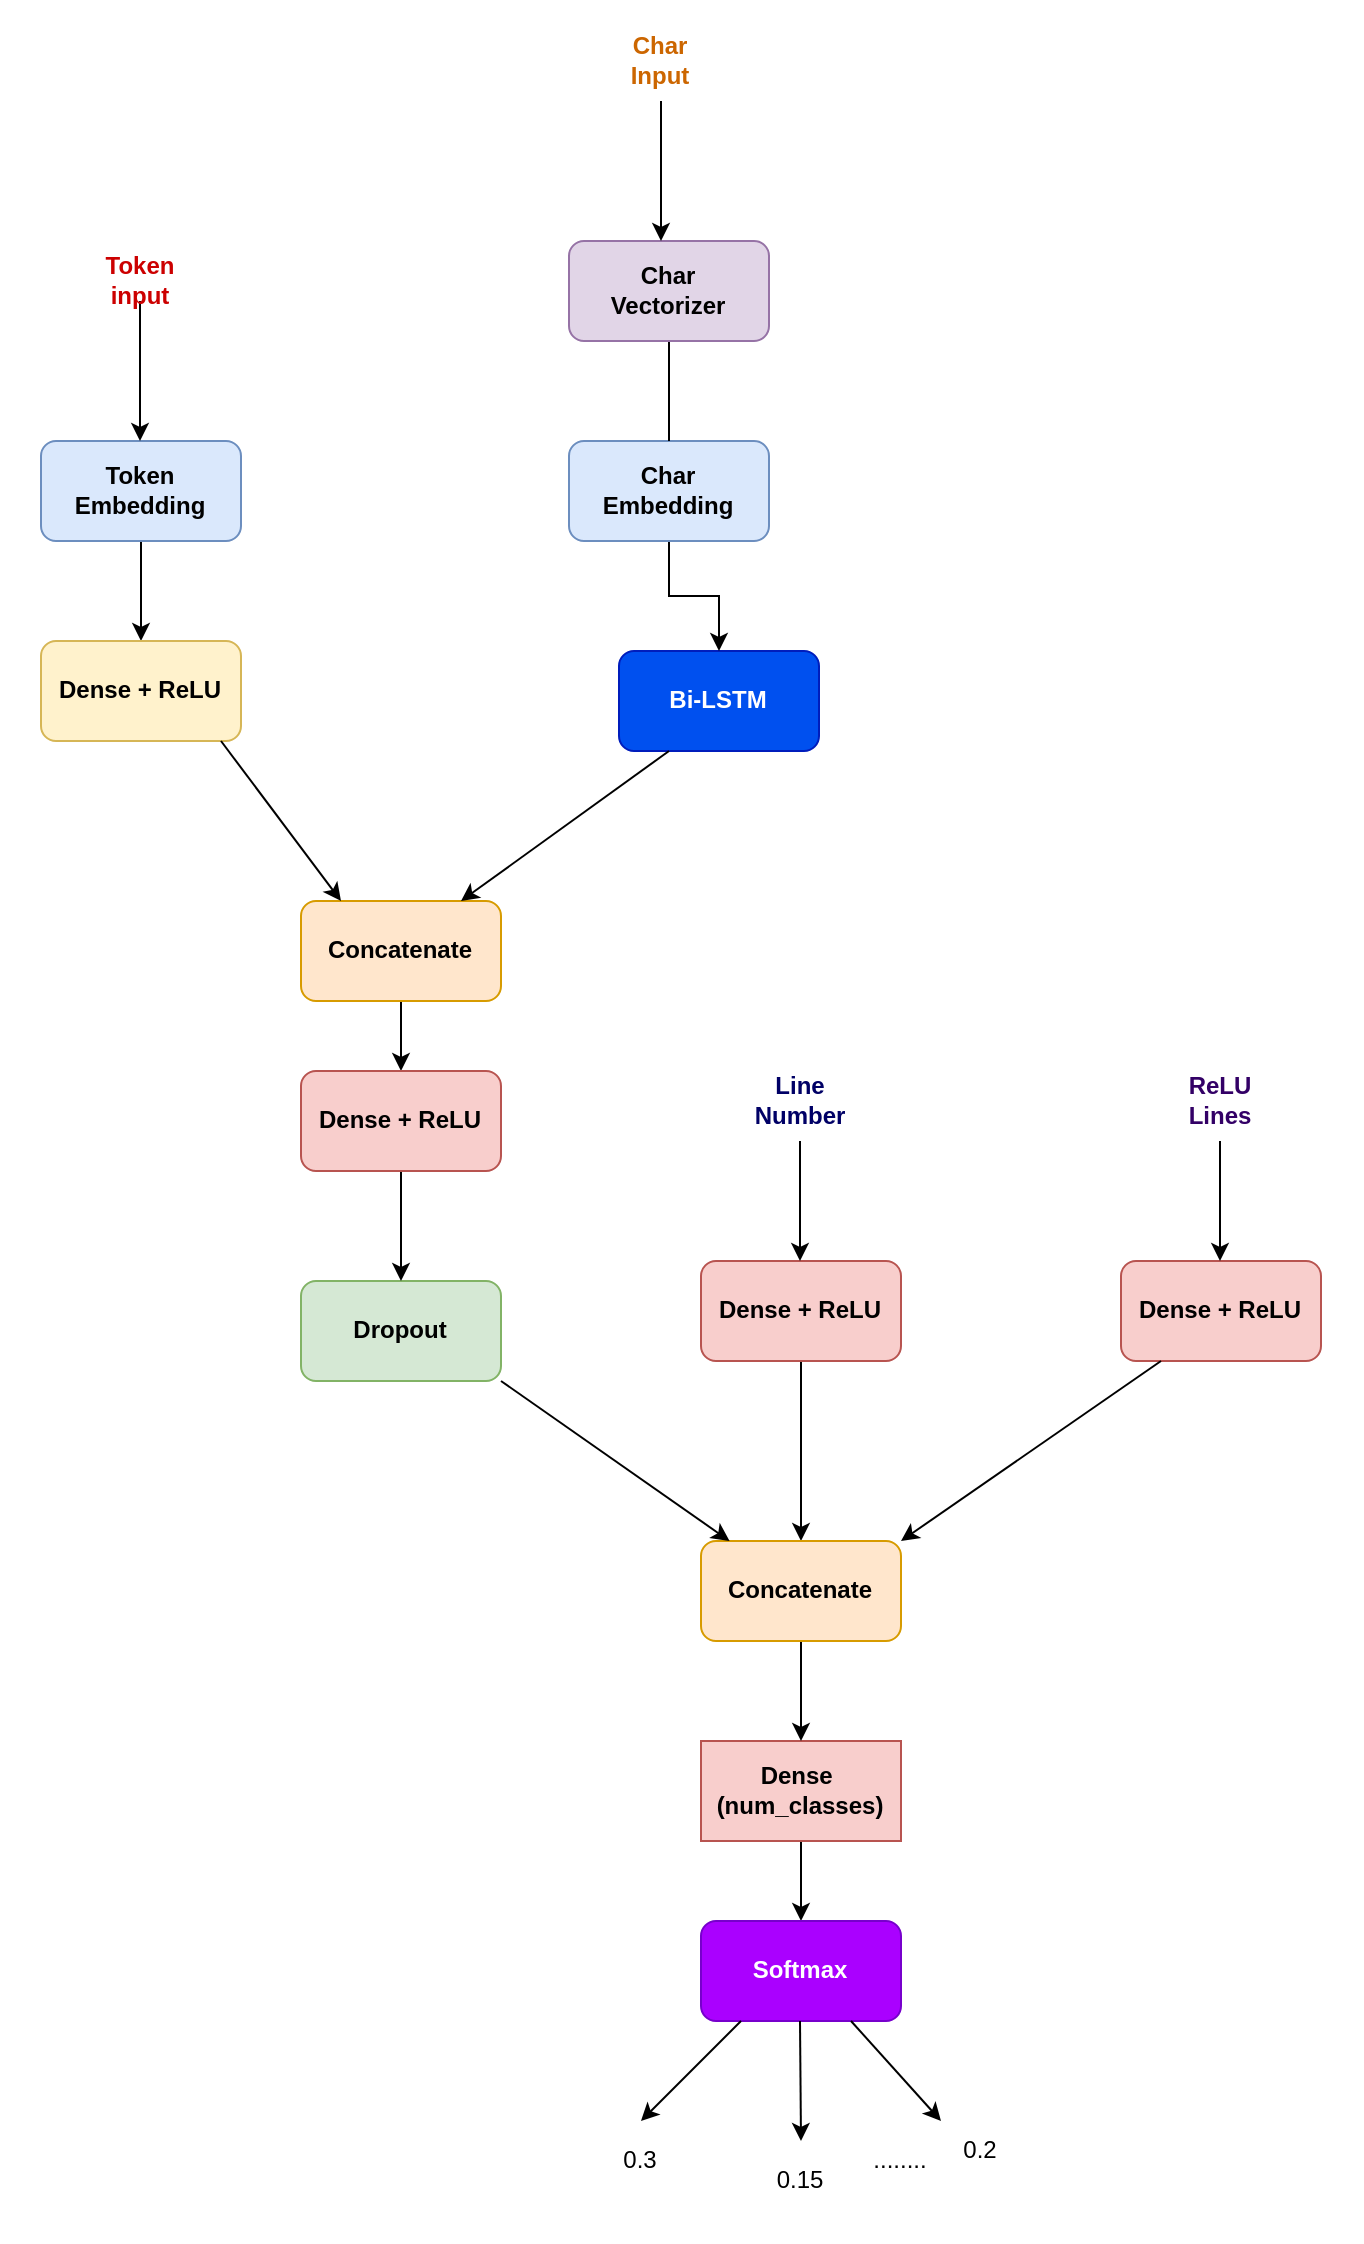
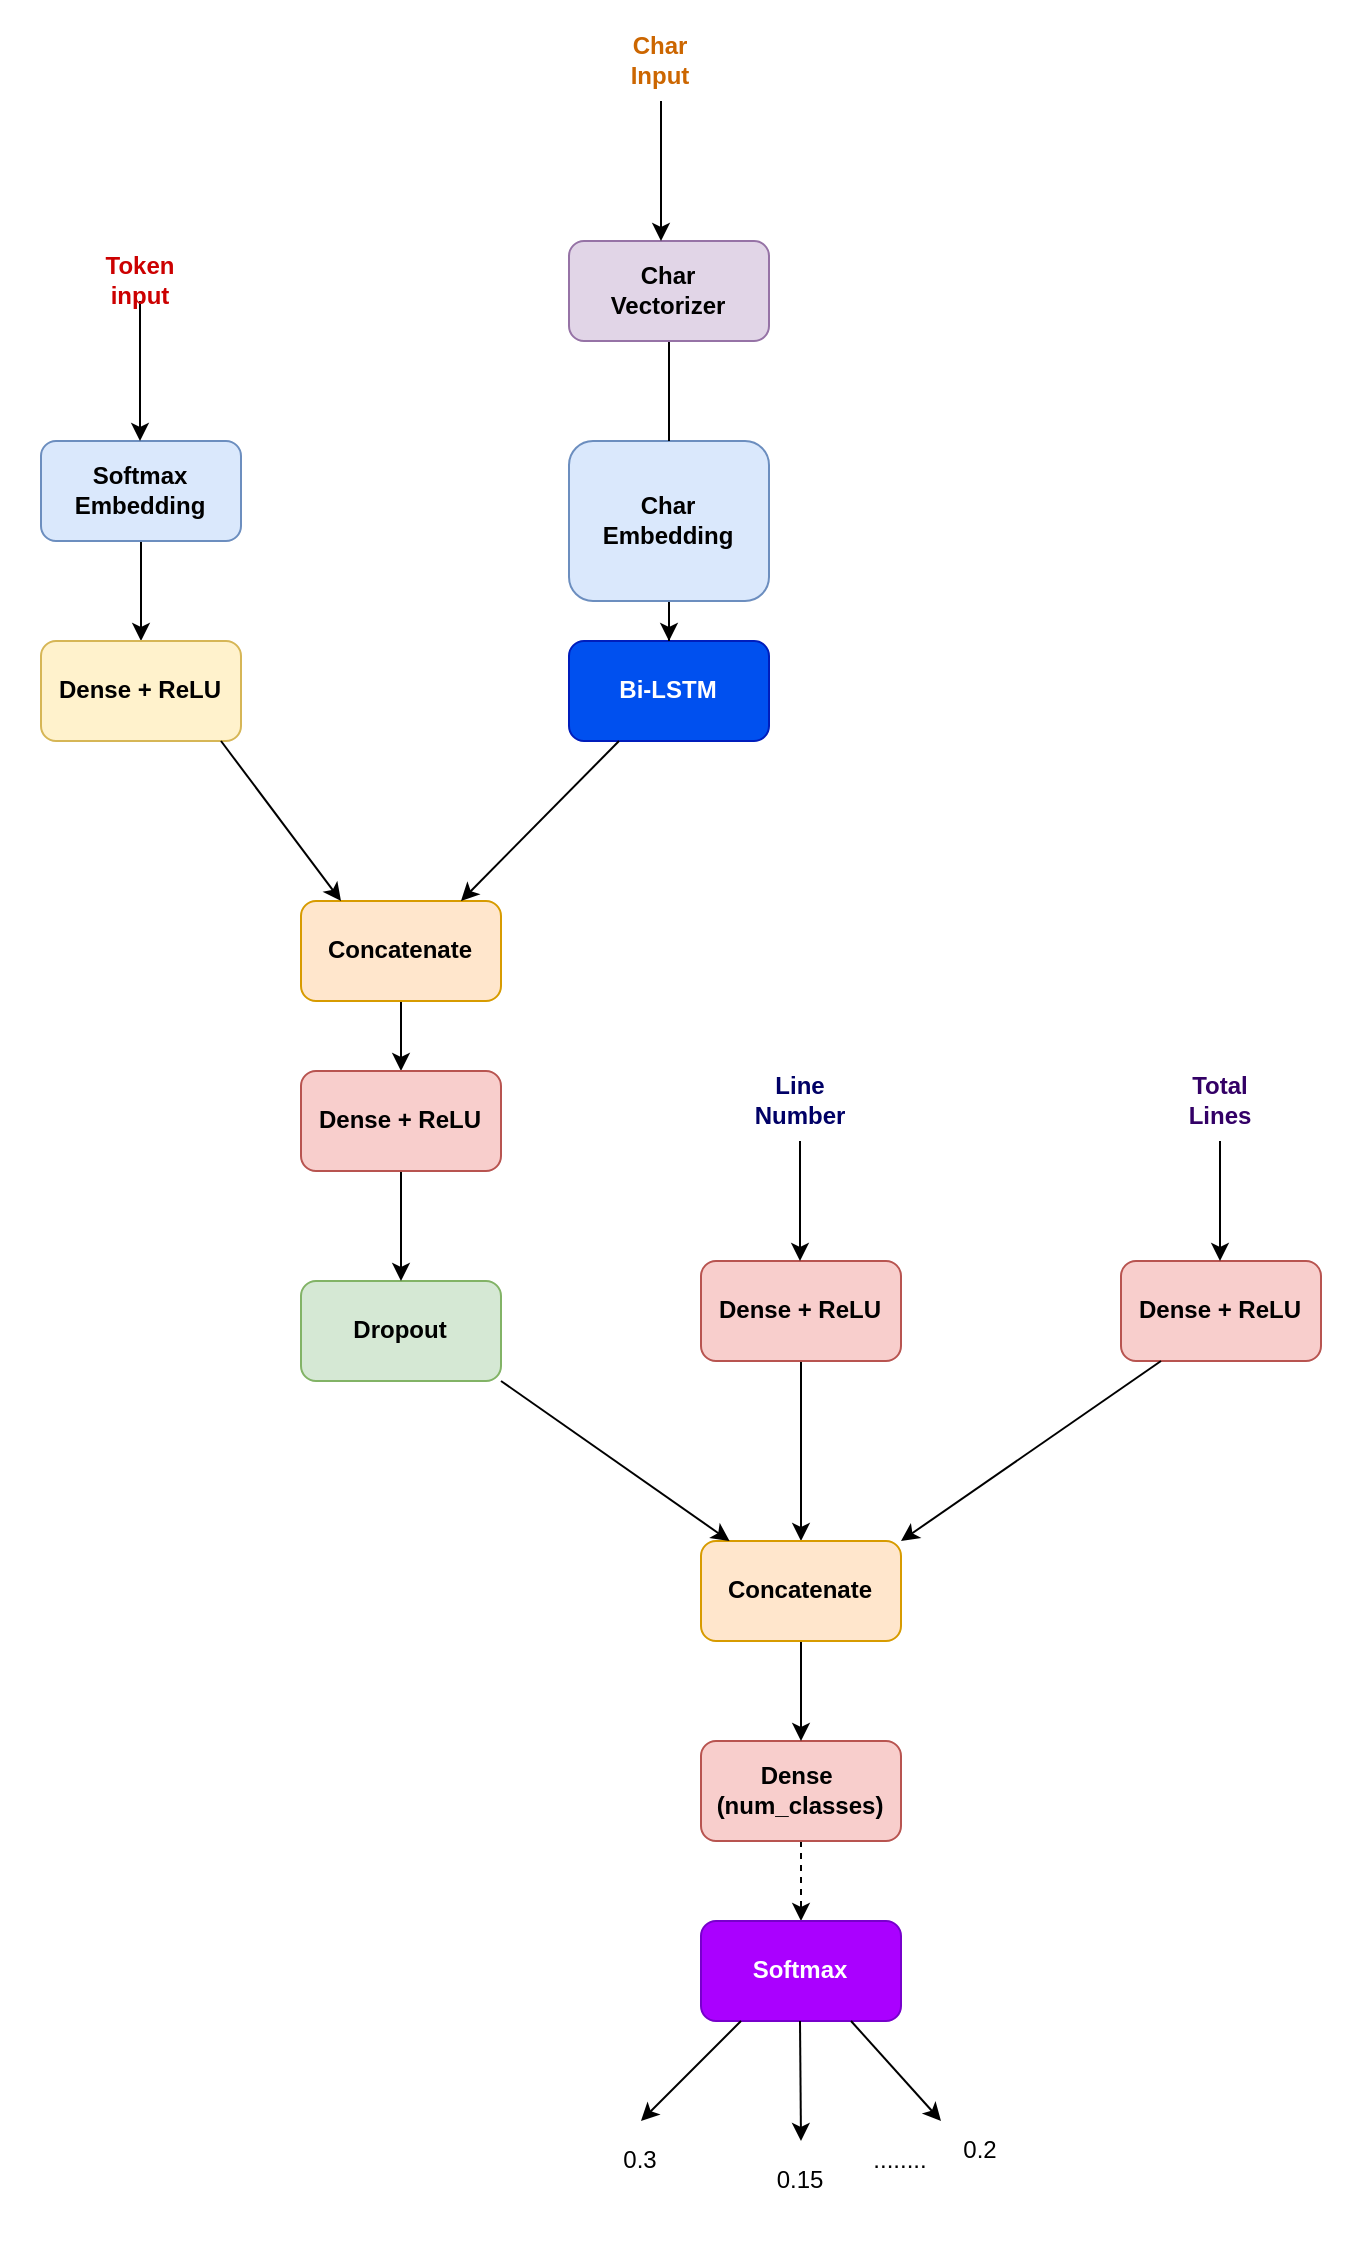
(141, 491) -> (141, 491)
(669, 491) -> (669, 521)
(719, 701) -> (669, 691)
(1221, 1101) -> (1221, 1101)
(801, 1791) -> (801, 1791)
(801, 1873) -> (801, 1873)
